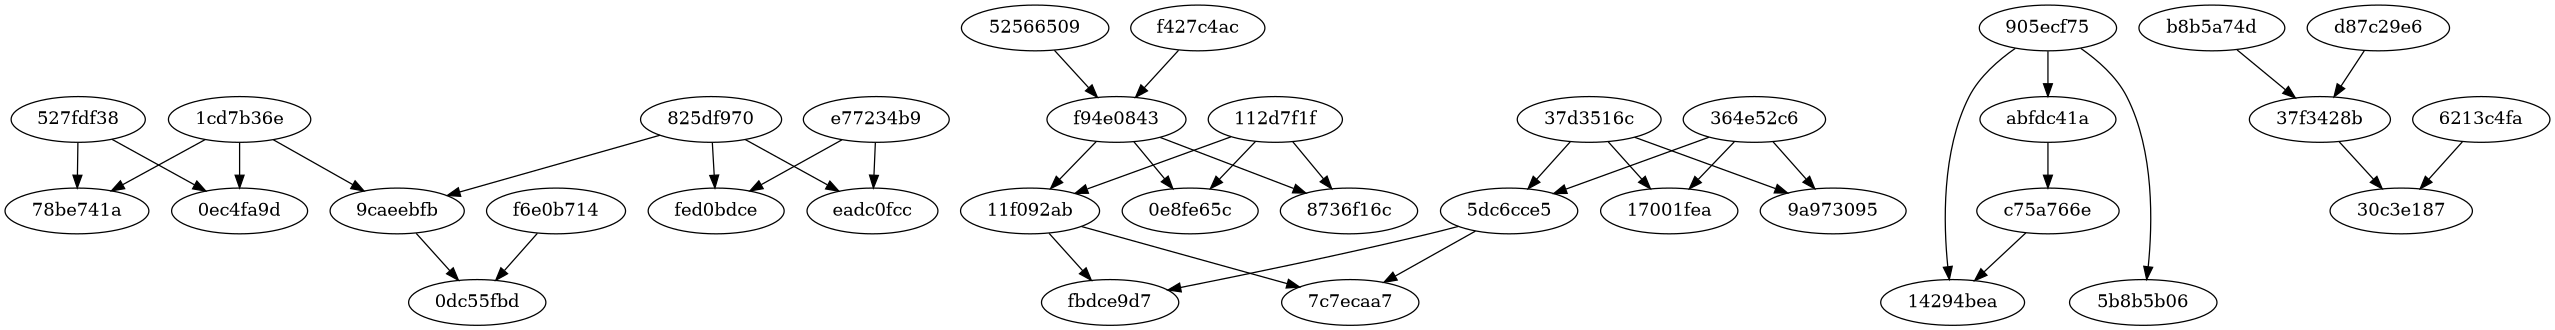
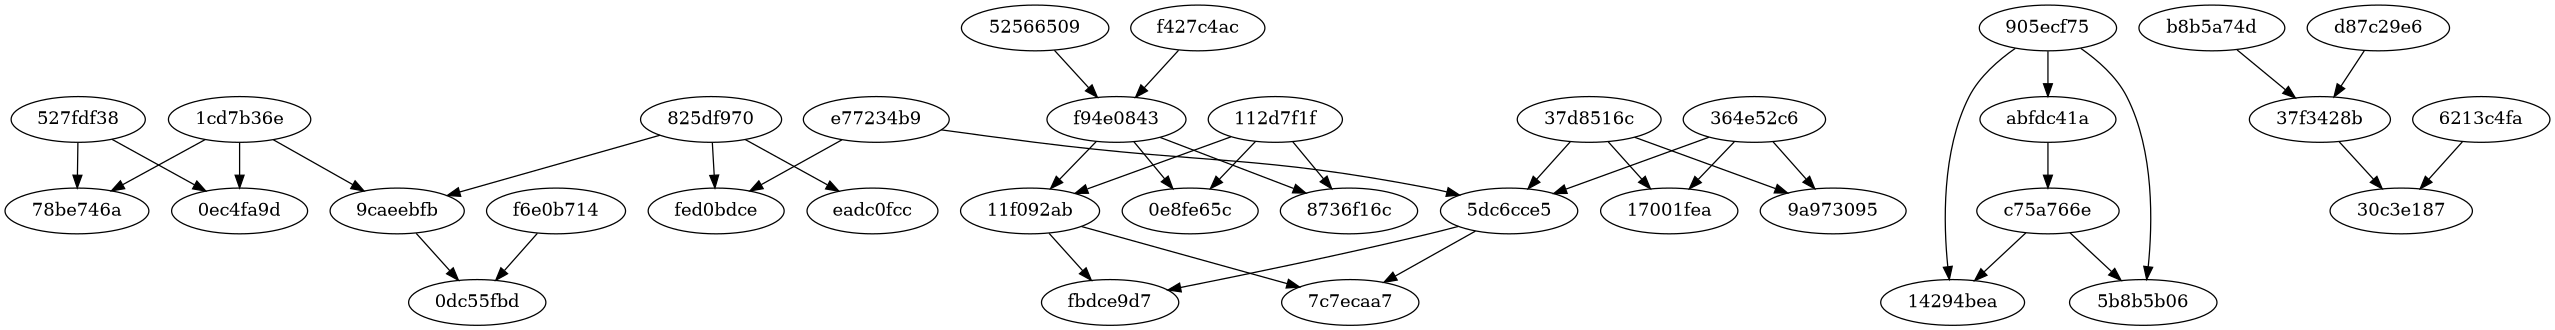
(1589, 119) -> (1589, 119)
(875, 159) -> (1156, 155)
(77, 211) -> (77, 211)
none -> (2091, 252)
